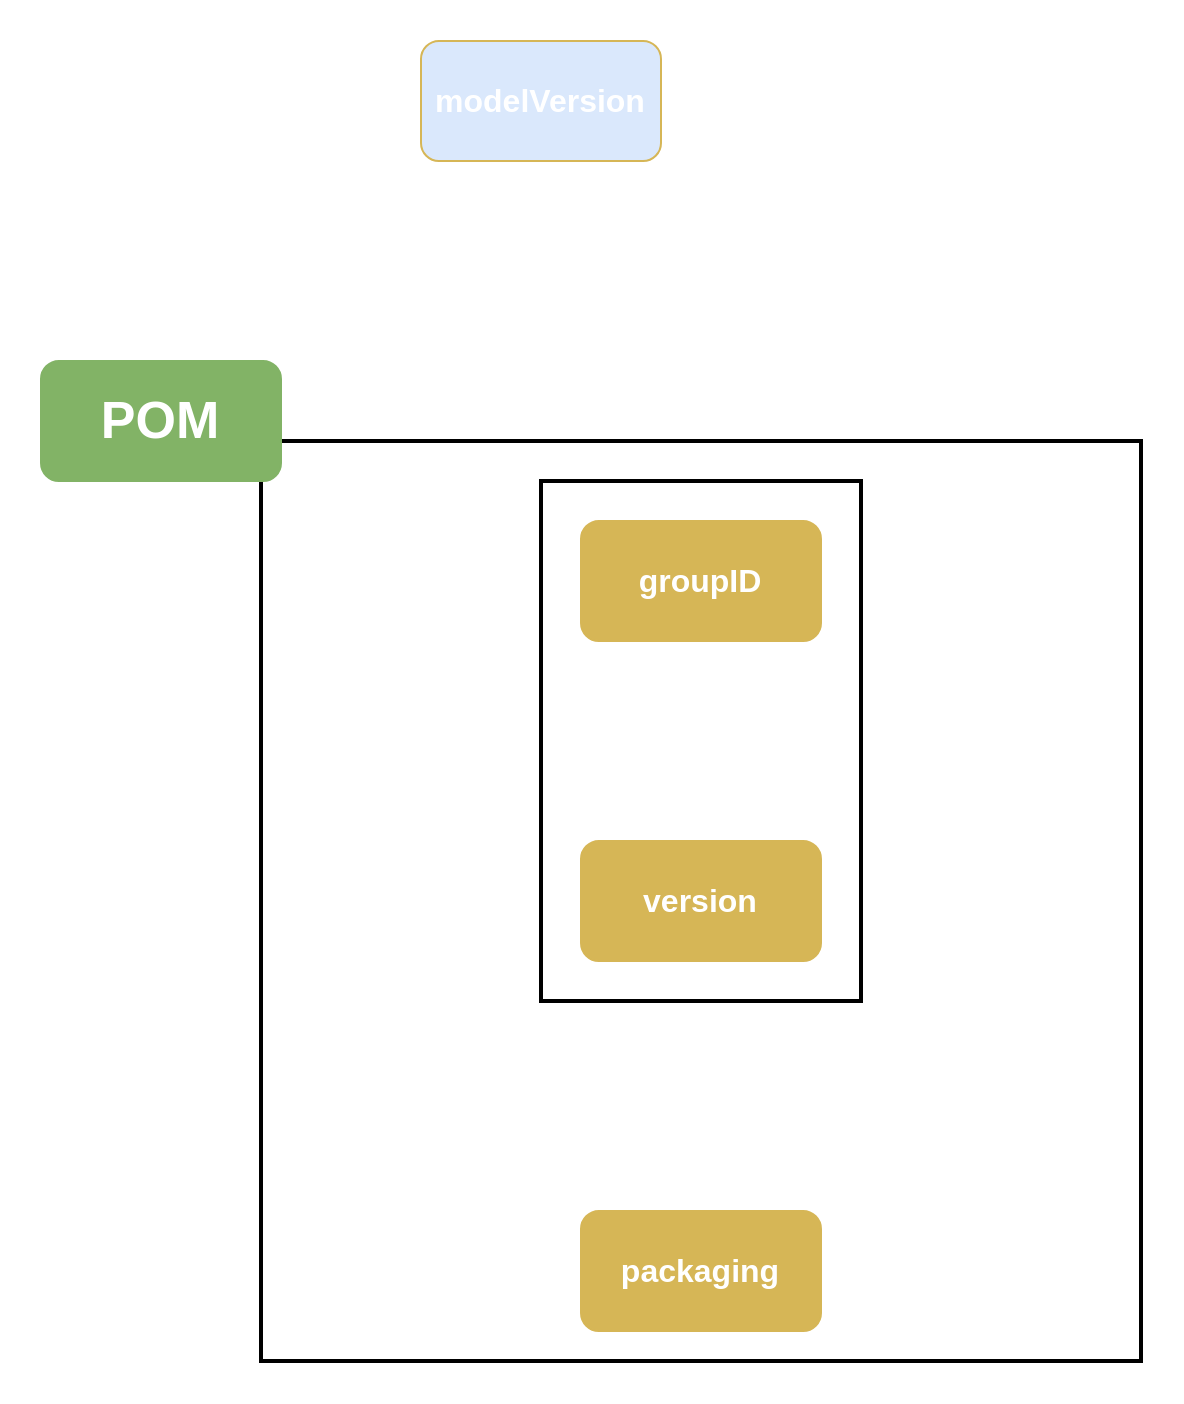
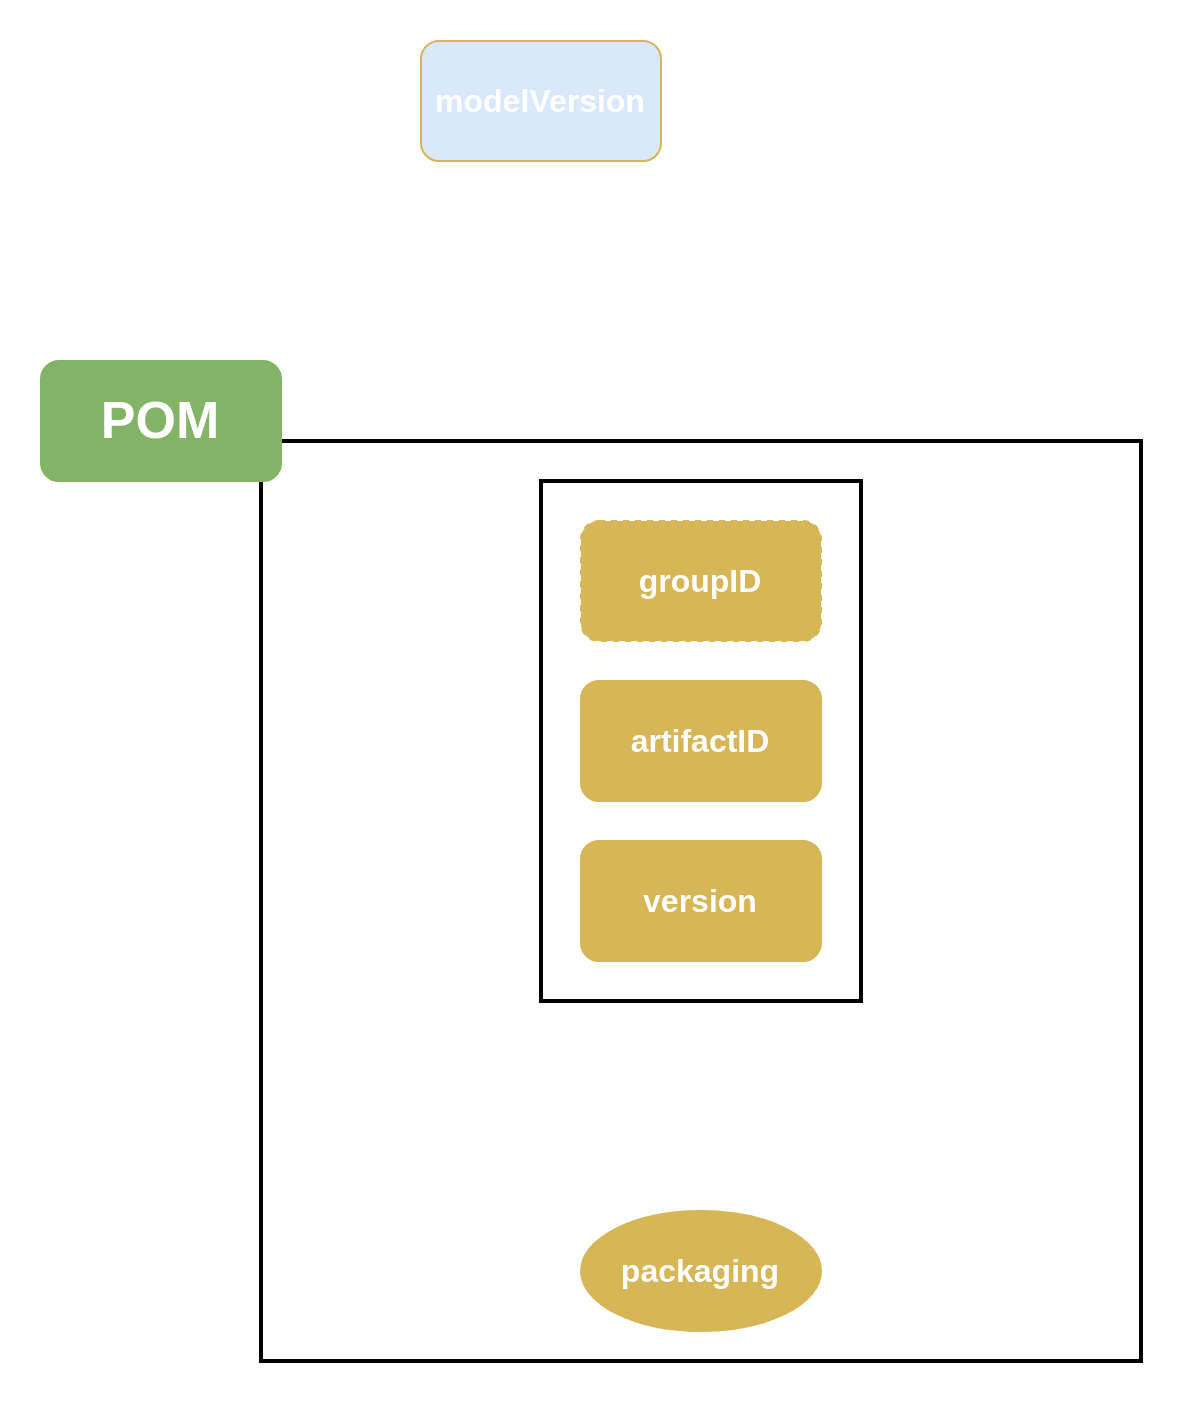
(701, 581) -> (701, 581)
none -> (701, 741)
(701, 1271) -> (701, 1271)
